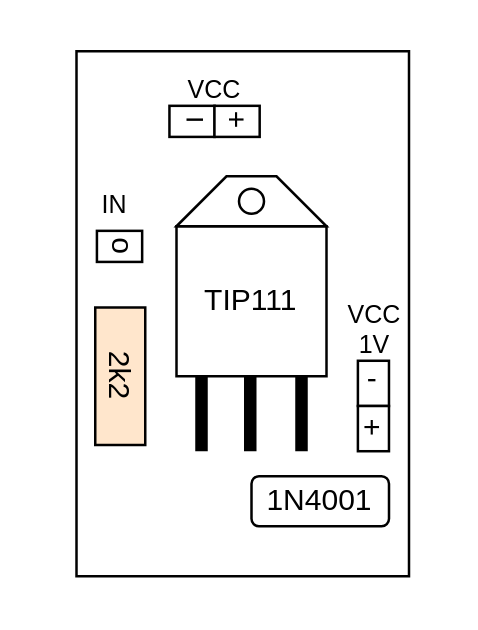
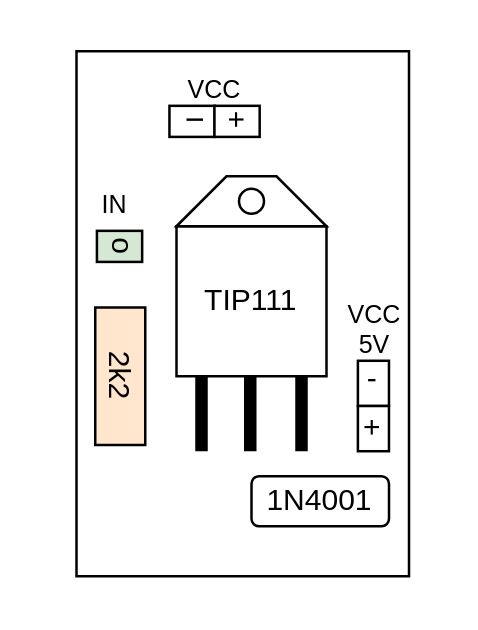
(119, 246) -> (119, 246)
(375, 329) -> (375, 329)
